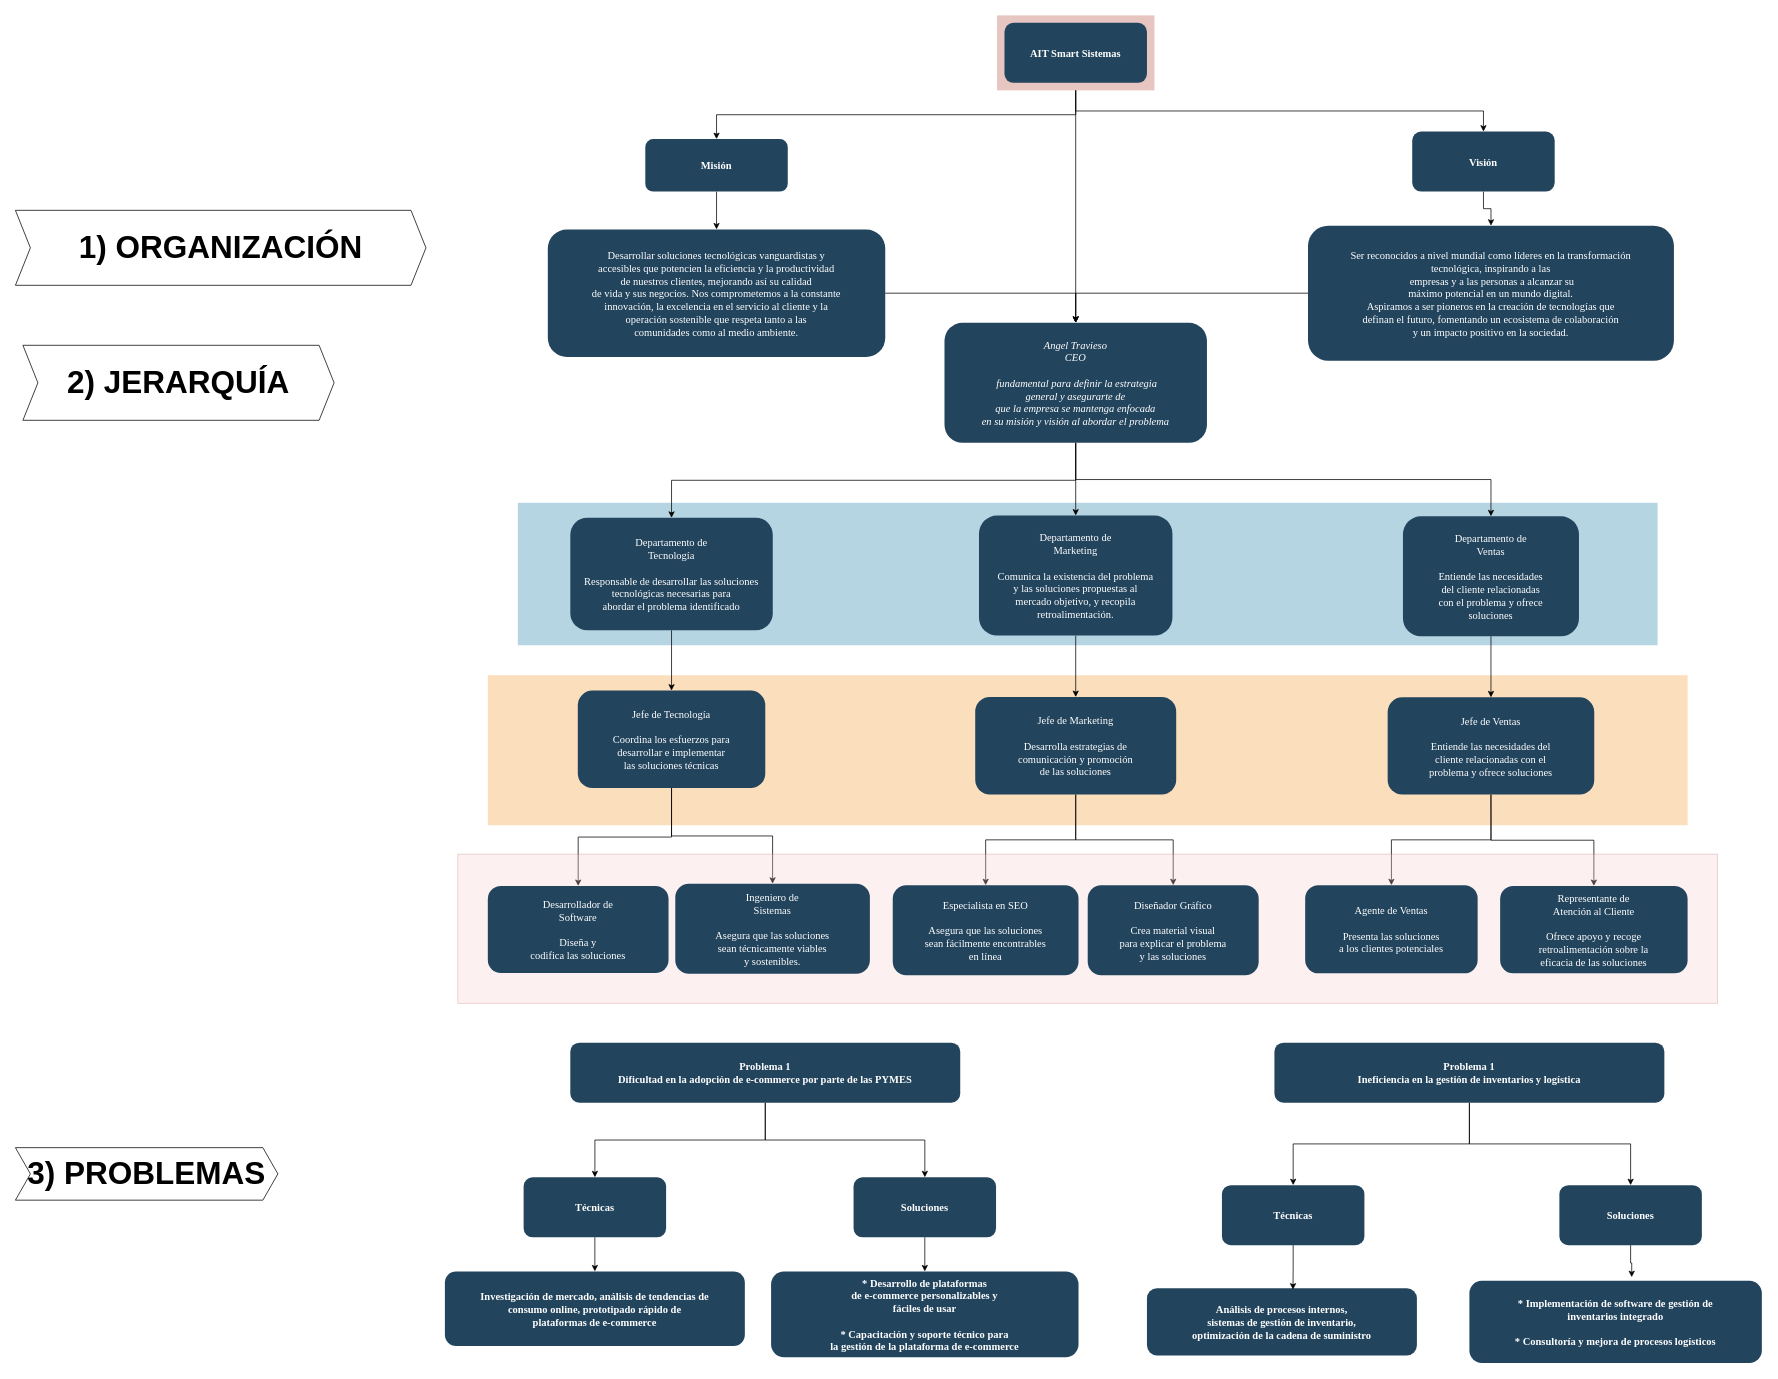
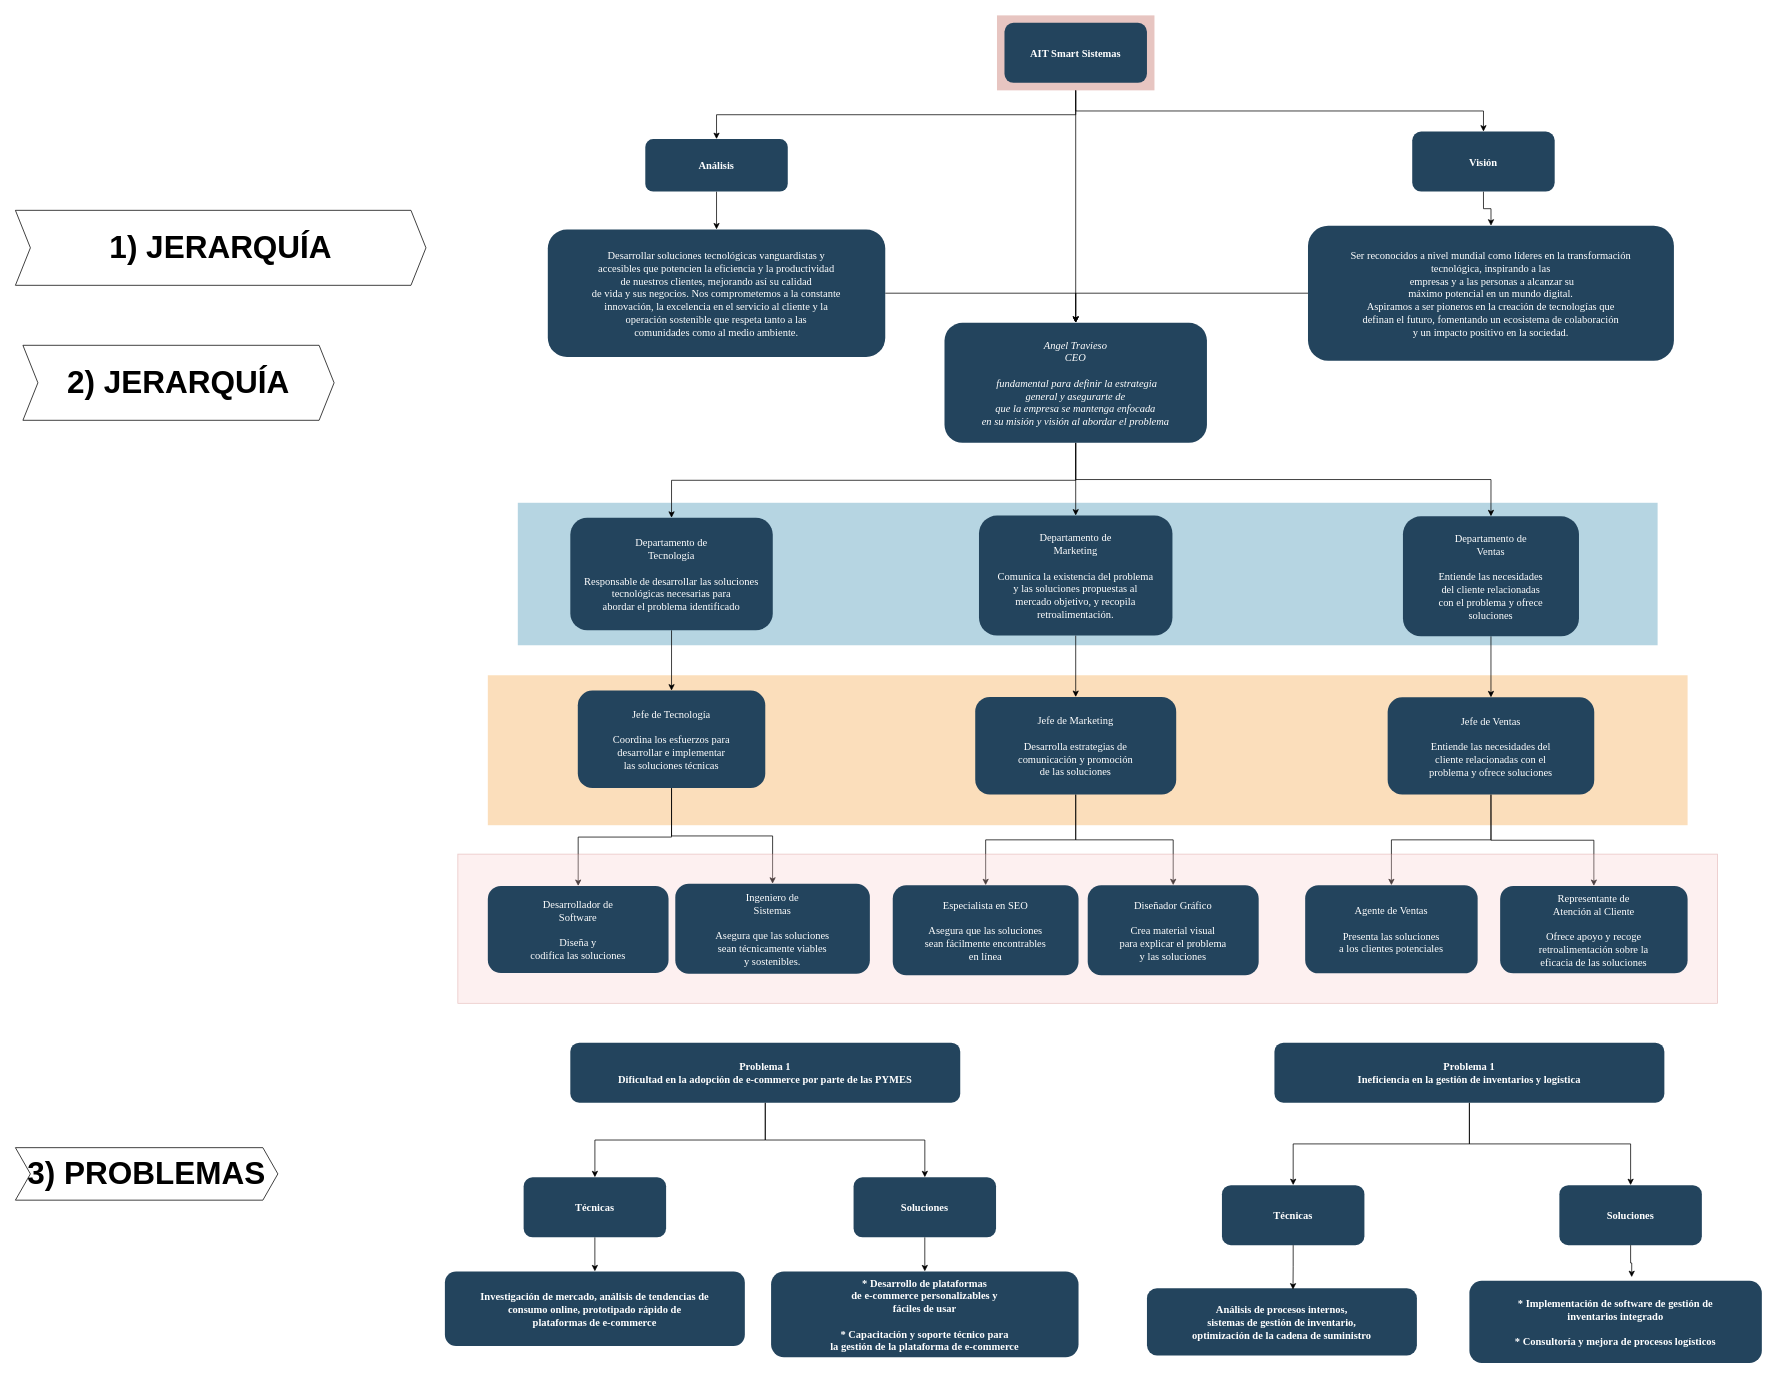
(716, 166) -> (716, 166)
(221, 248) -> (221, 248)
